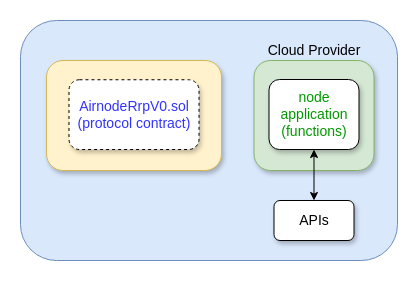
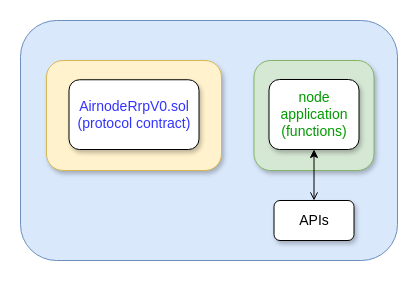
(314, 51) -> none
(134, 115) -> (134, 115)
(314, 192) -> (314, 193)
